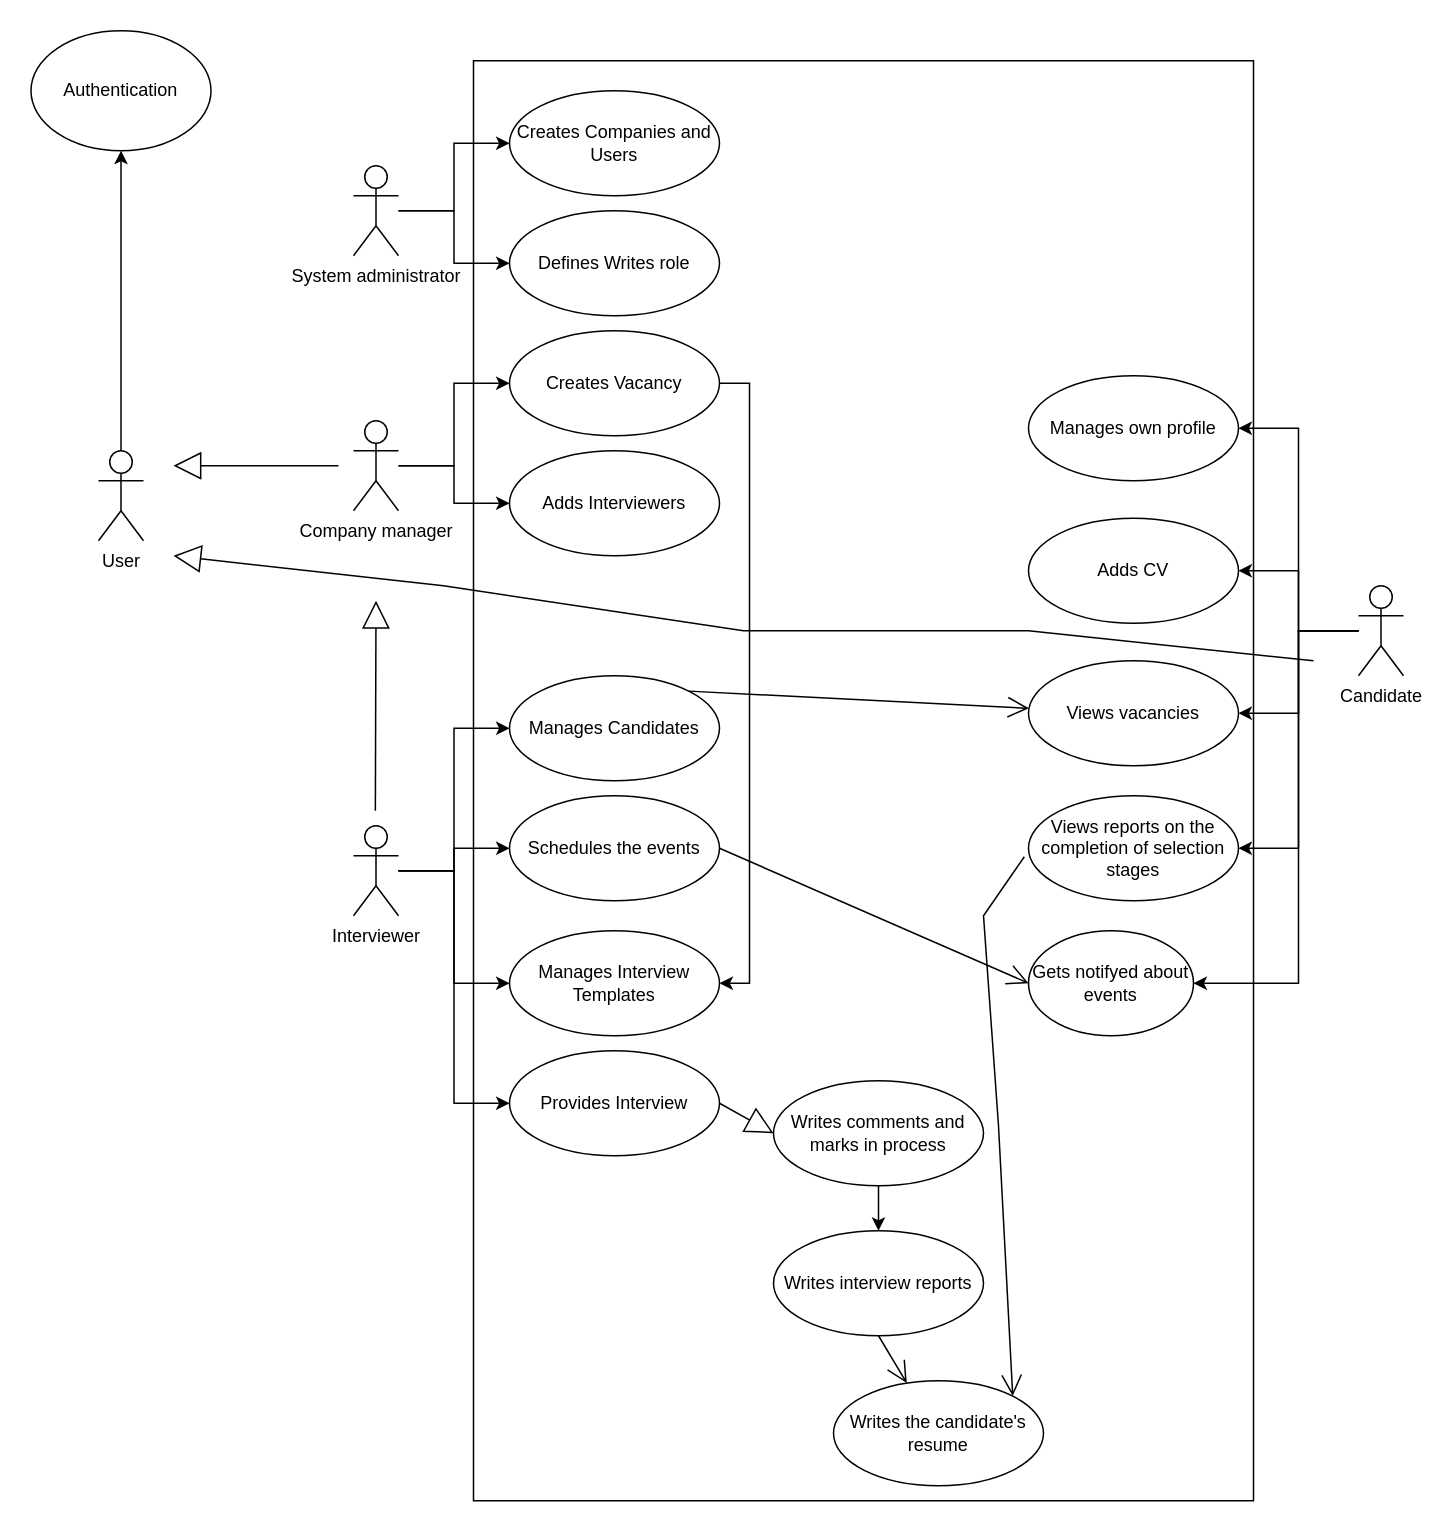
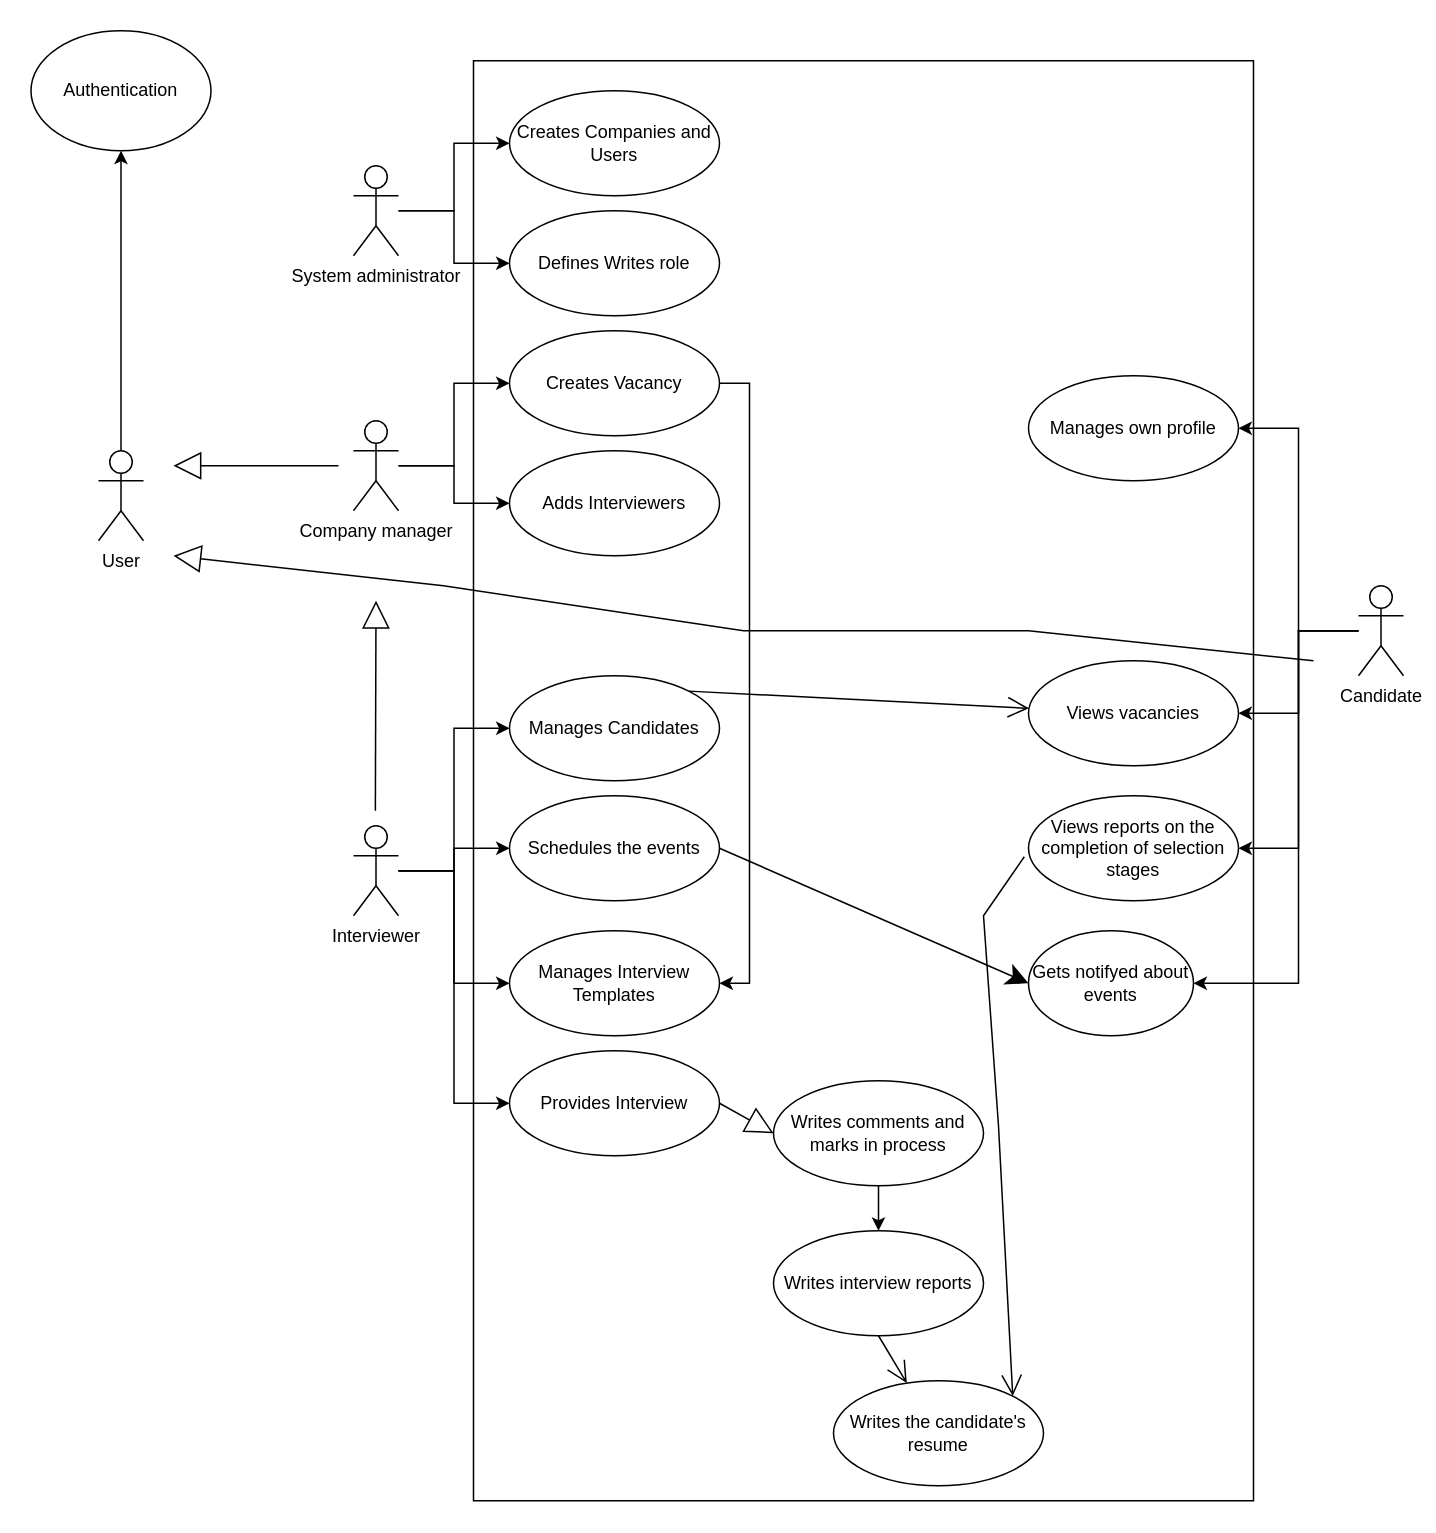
(1133, 571) -> none
(1272, 571) -> none
(1017, 978) -> (1011, 976)
